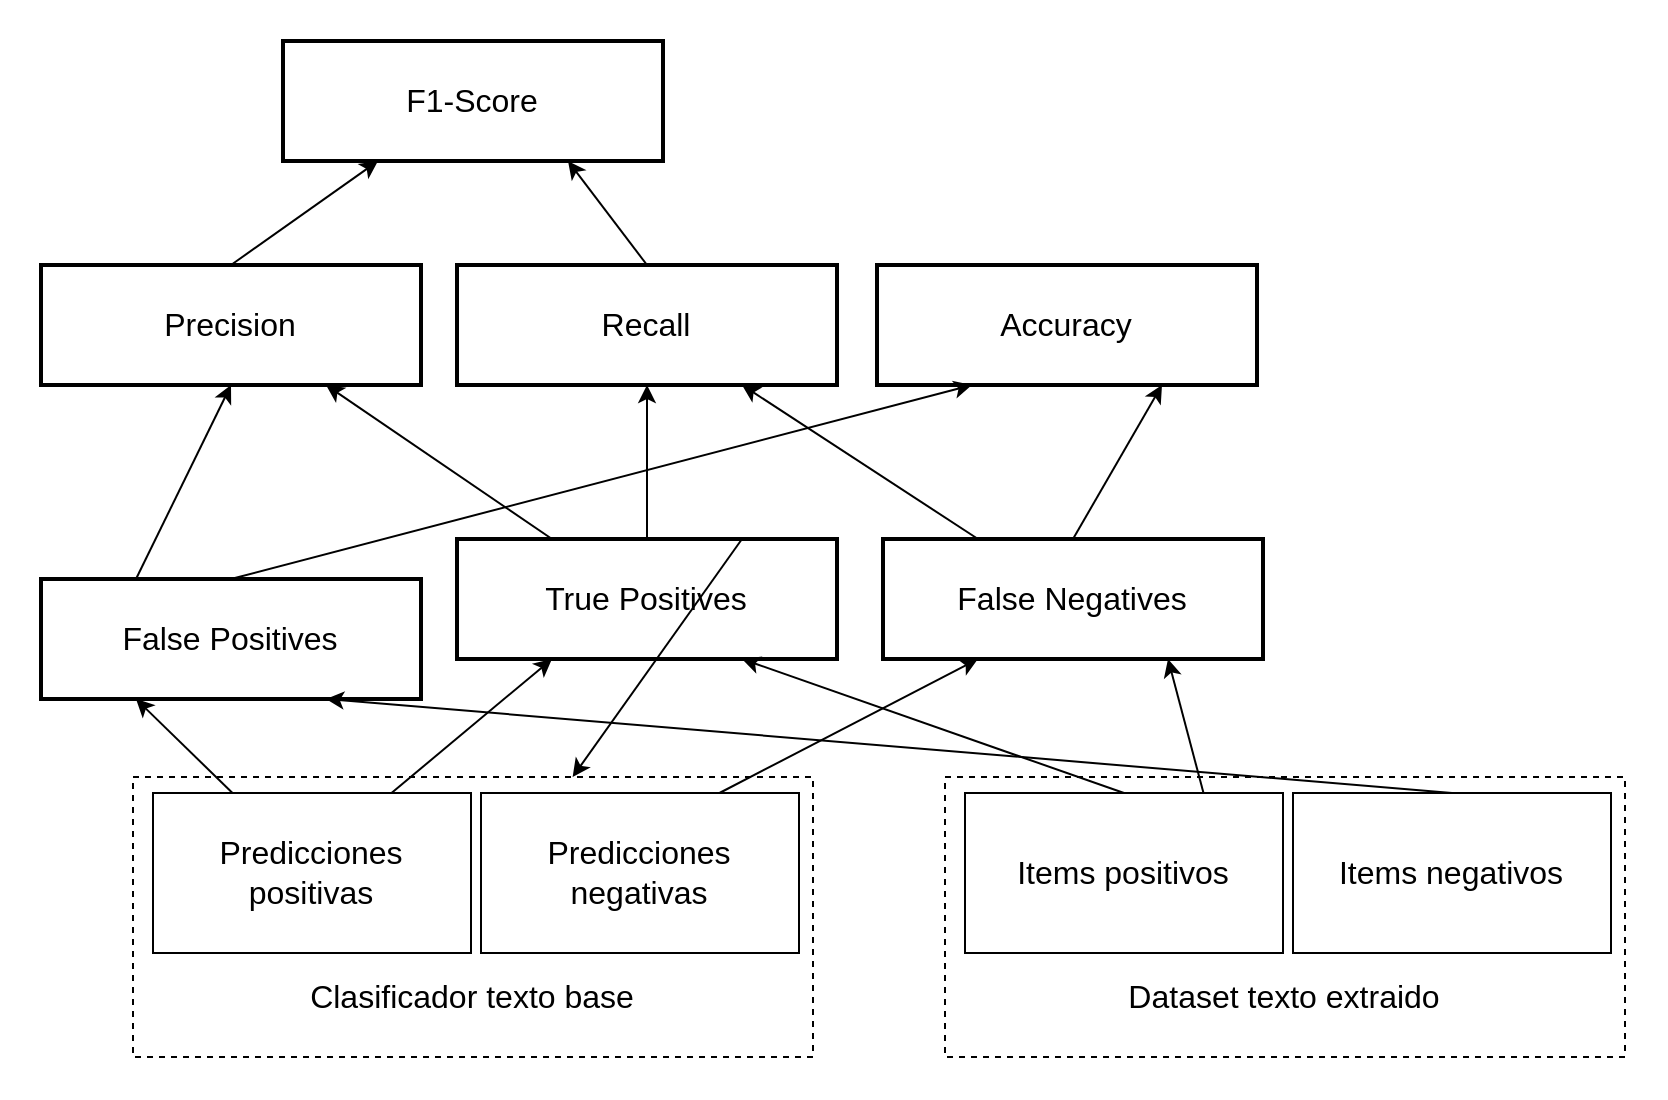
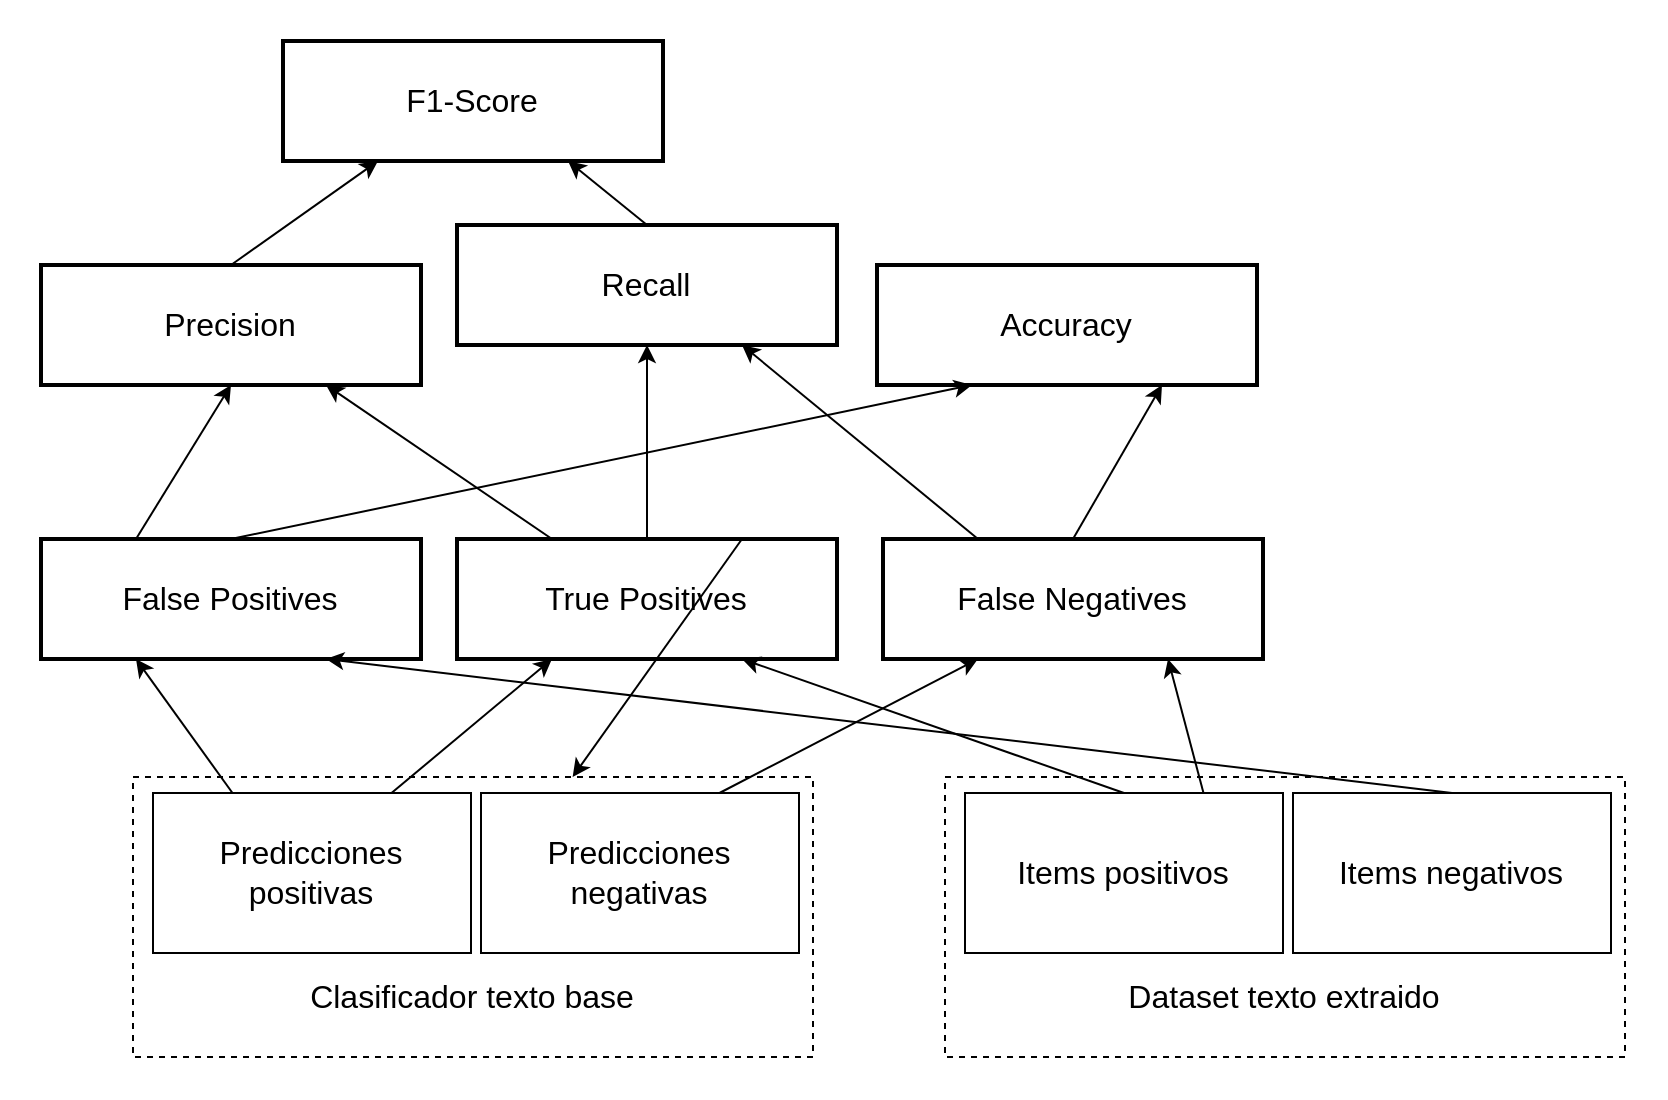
(647, 325) -> (647, 285)
(231, 639) -> (231, 599)
